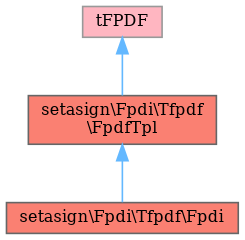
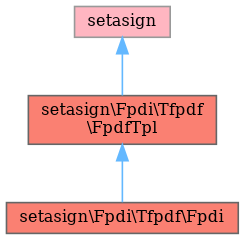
(122, 22) -> (122, 22)
